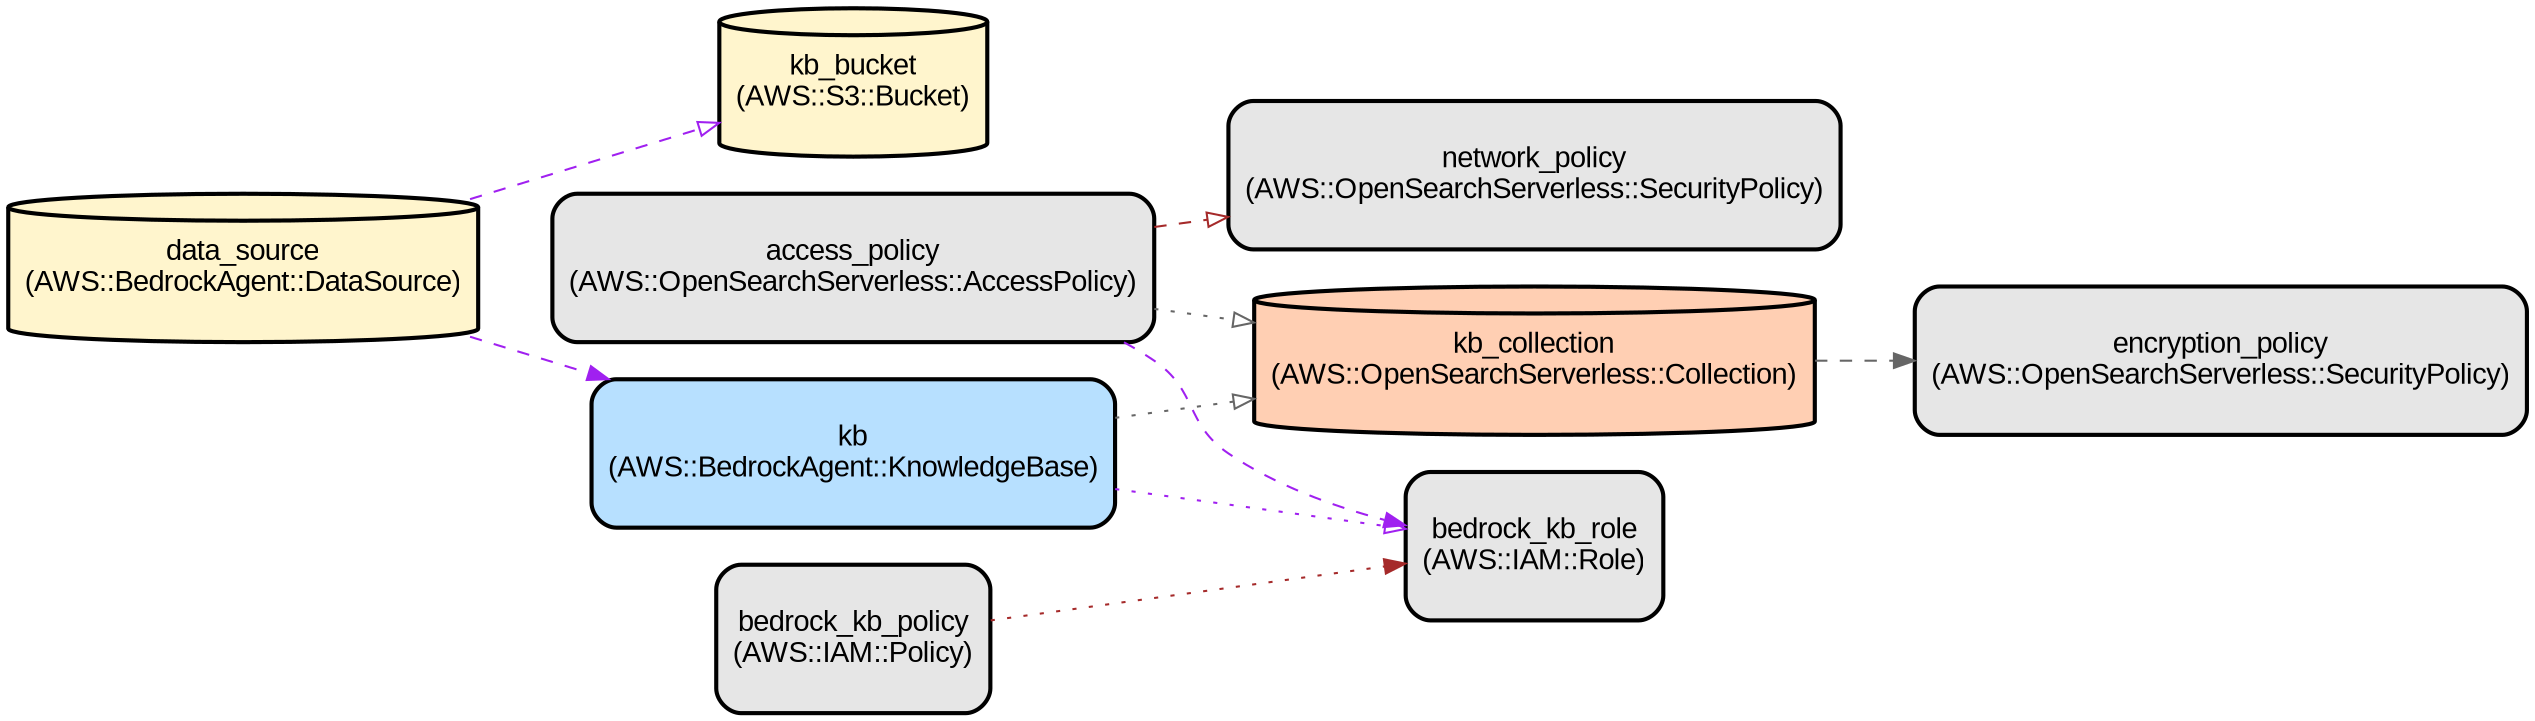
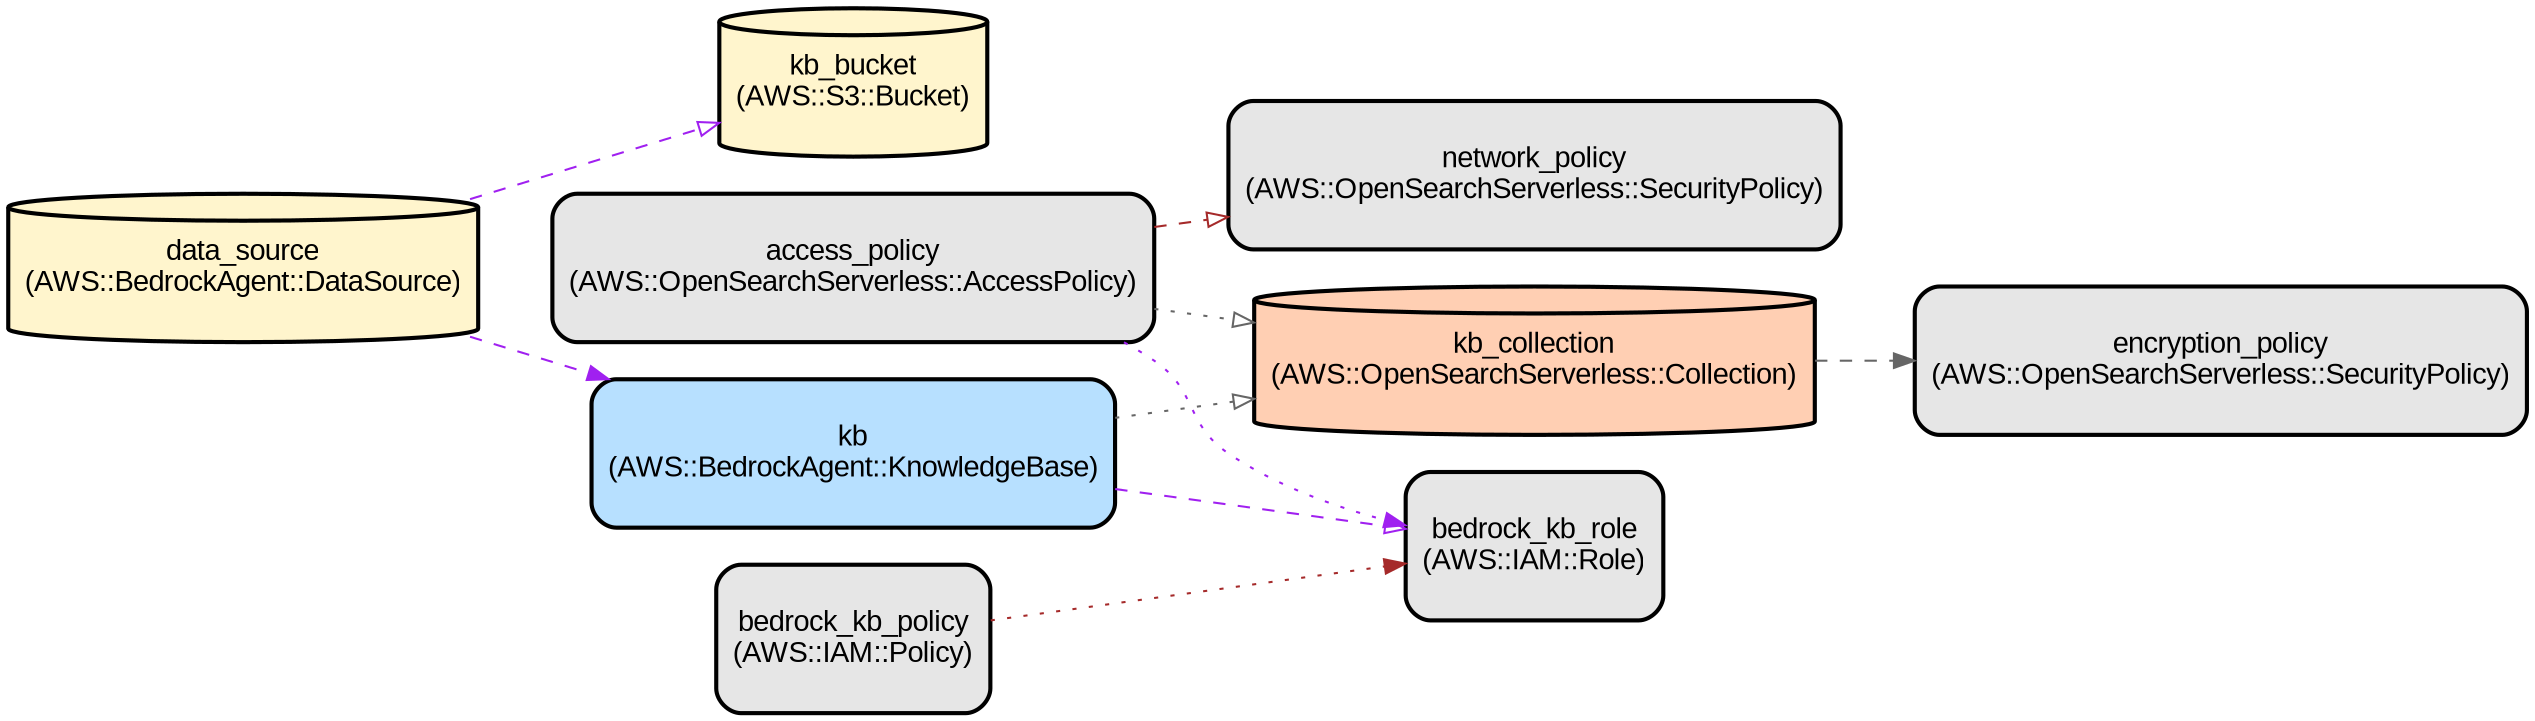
(1235, 457) -> (1235, 457)
(1250, 508) -> (1250, 508)
